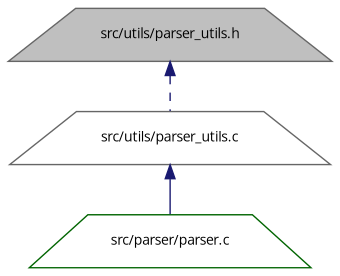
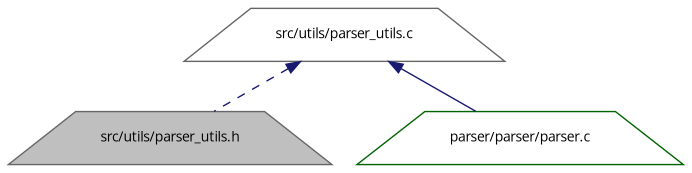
(170, 93) -> (251, 90)
(170, 241) -> (520, 138)
